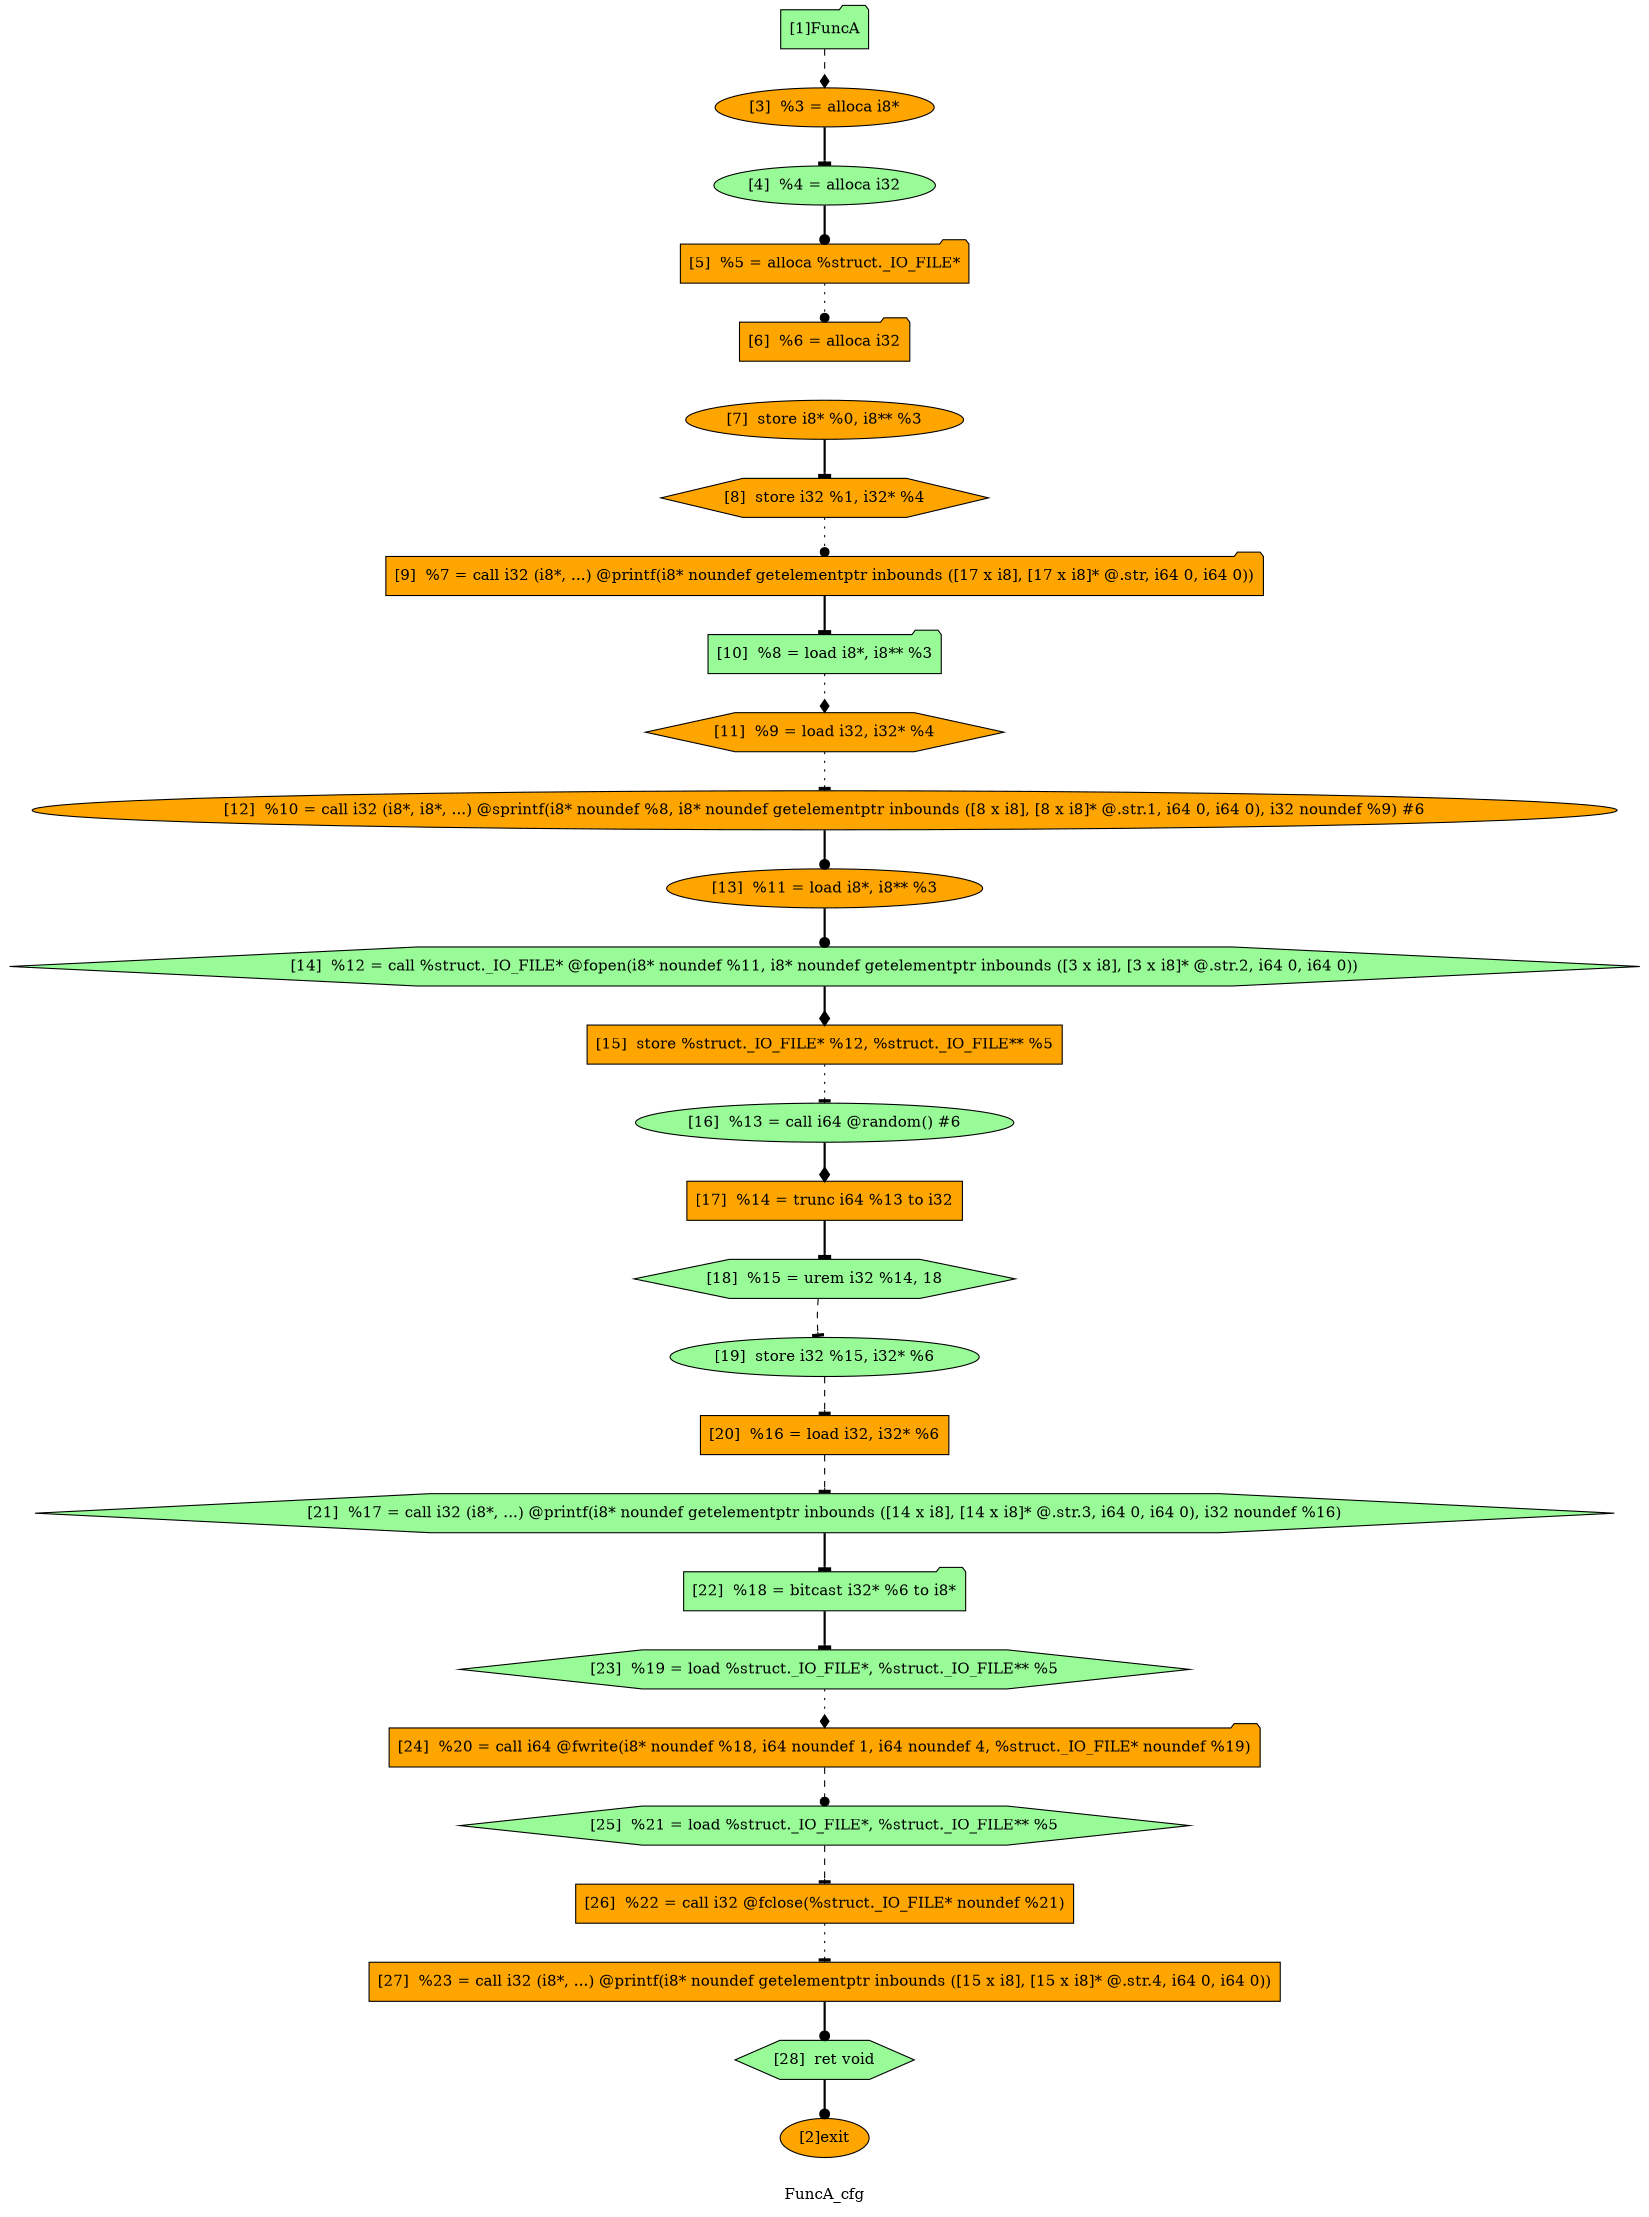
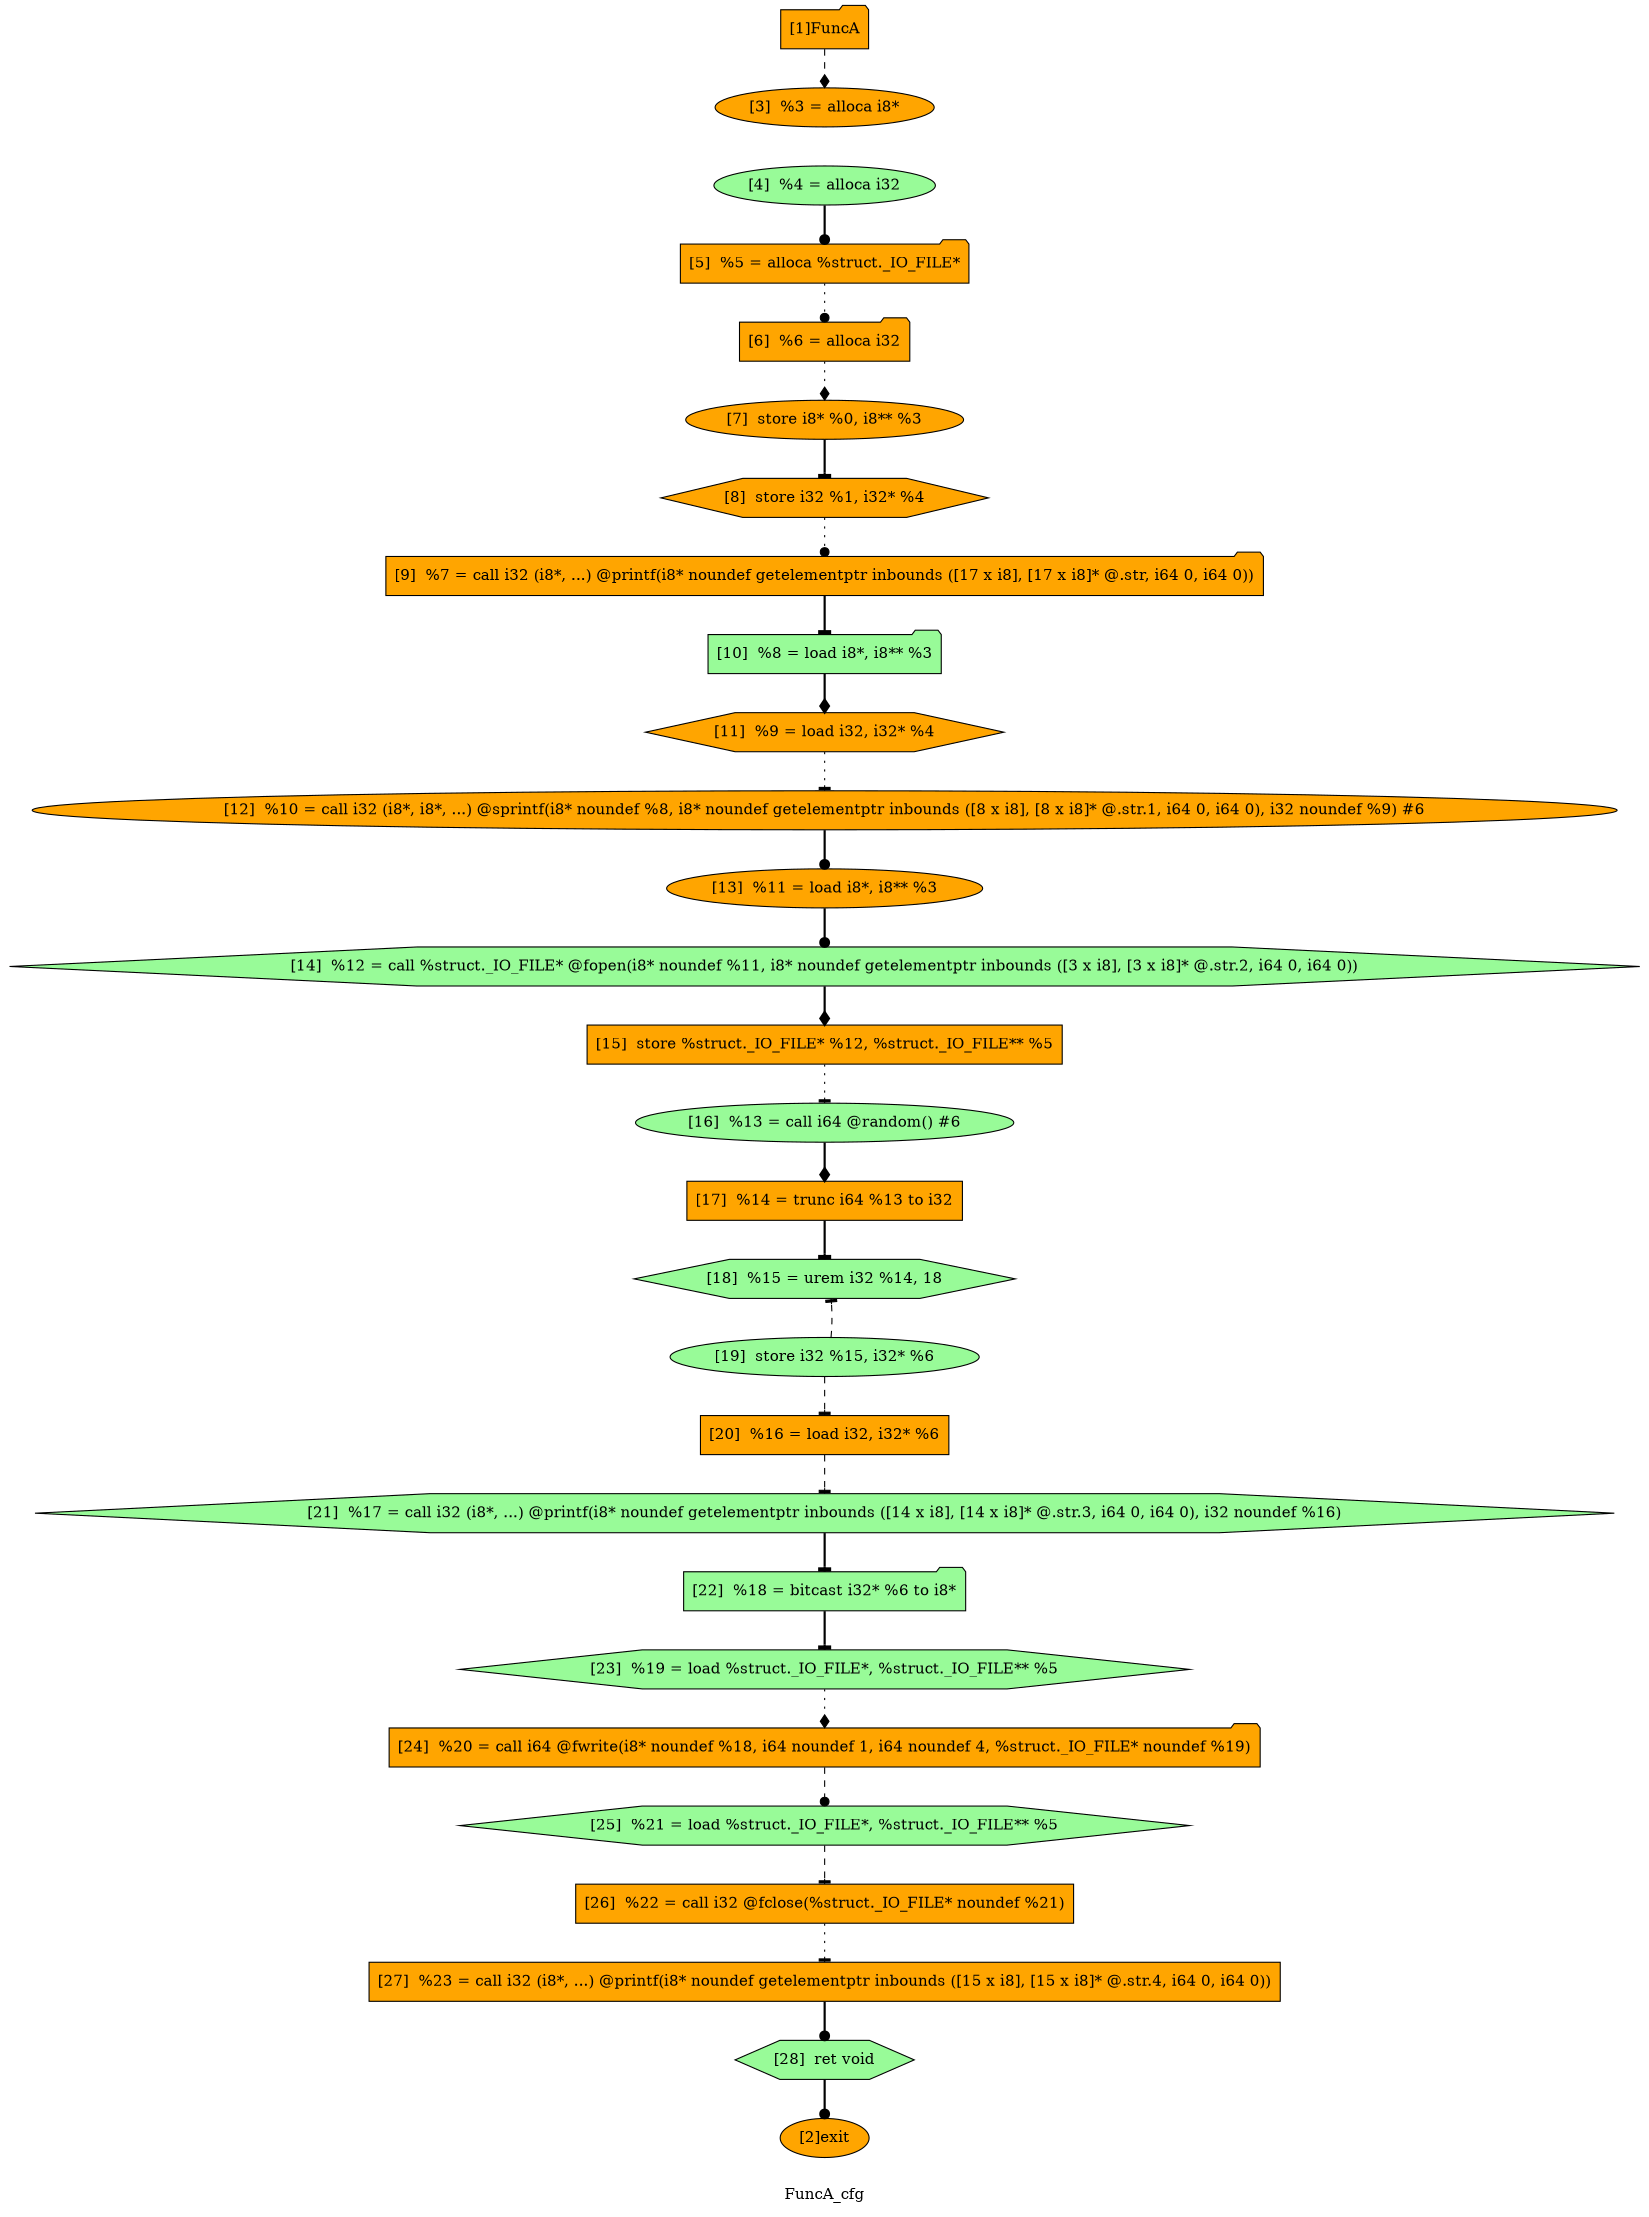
(825, 29) -> (825, 29)
(825, 144) -> none
none -> (825, 374)
(825, 687) -> (825, 687)
(817, 1315) -> (832, 1321)
